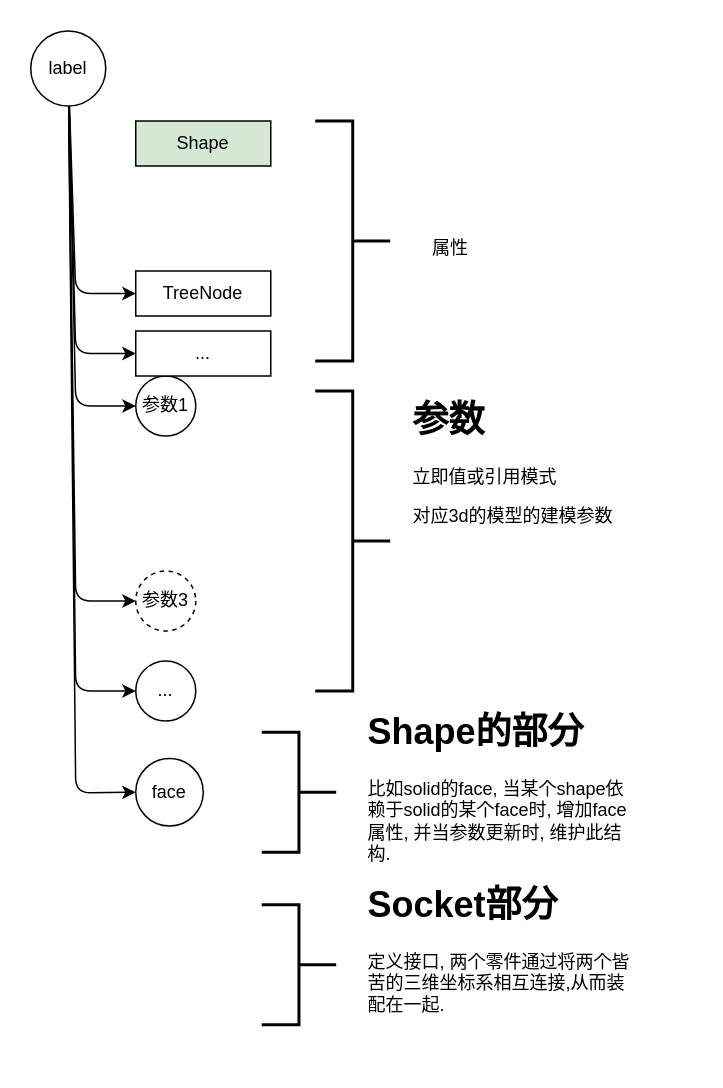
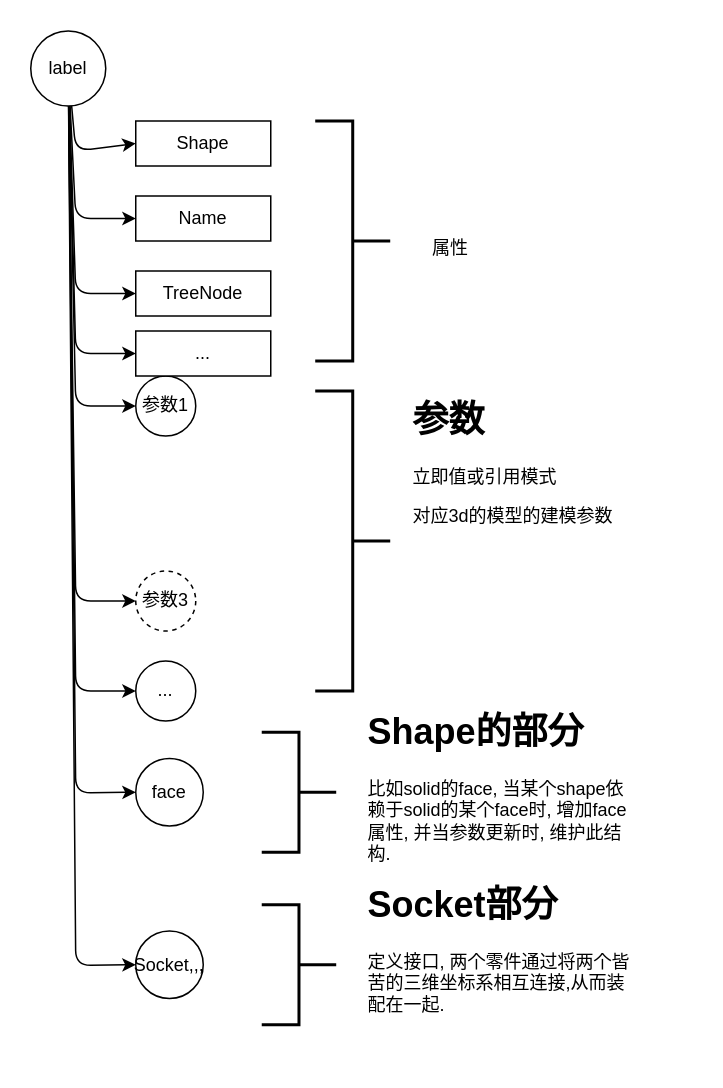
(203, 143) -> (203, 143)
none -> (94, 149)
none -> (94, 218)
none -> (203, 218)
none -> (75, 894)
none -> (170, 965)
